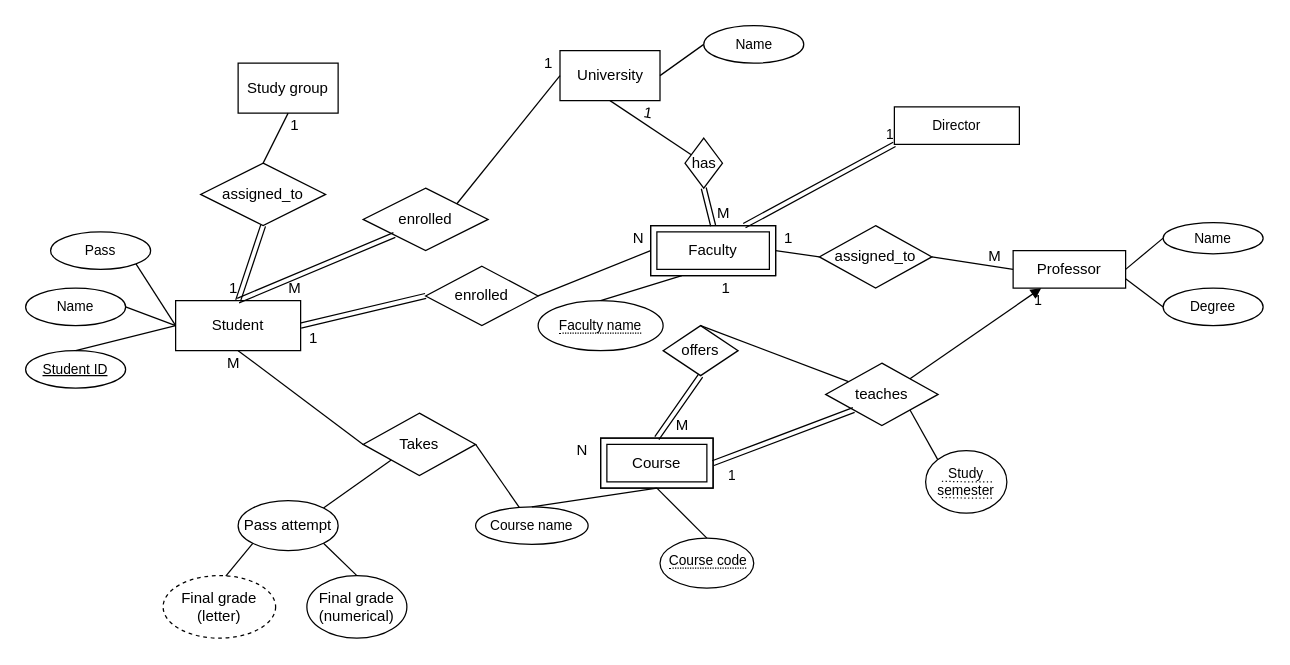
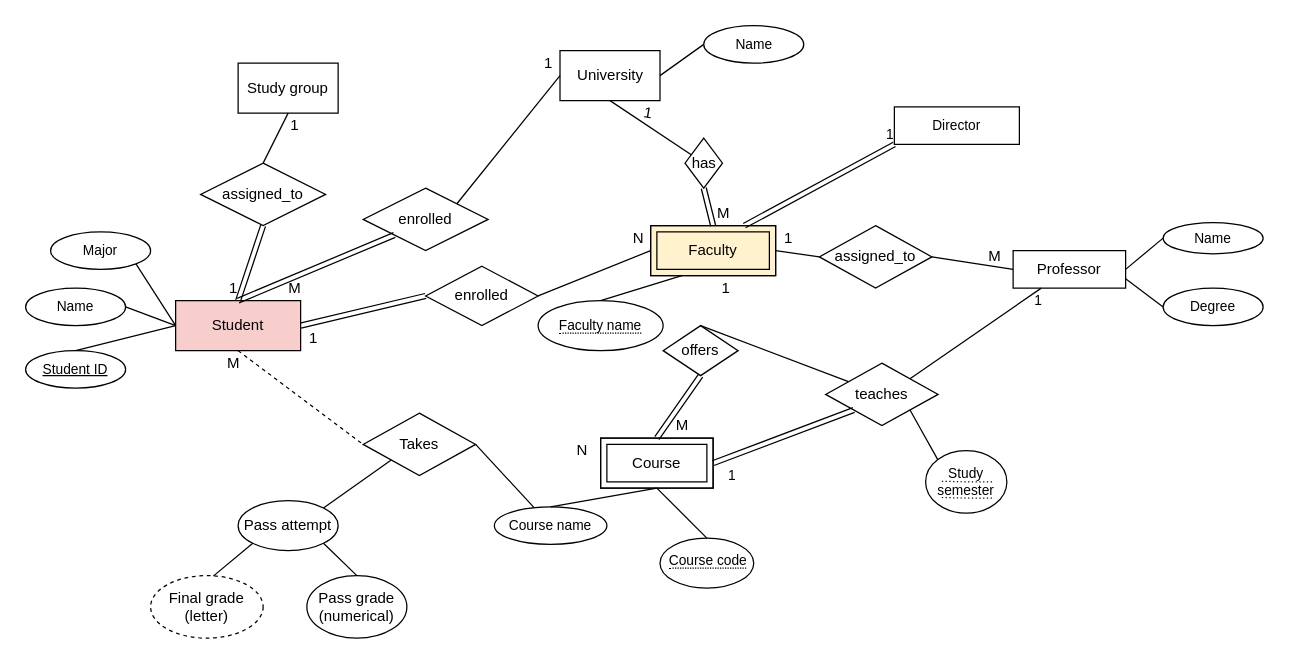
(101, 251) -> (101, 251)
(713, 251) -> (713, 251)
(1032, 294) -> (1035, 292)
(238, 326) -> (238, 326)
(300, 397) -> (300, 397)
(532, 526) -> (551, 526)
(219, 607) -> (207, 607)
(357, 607) -> (357, 607)
